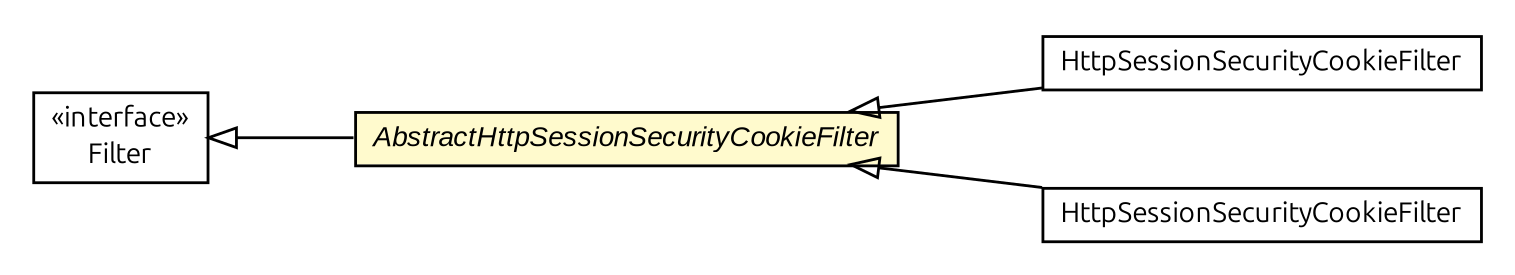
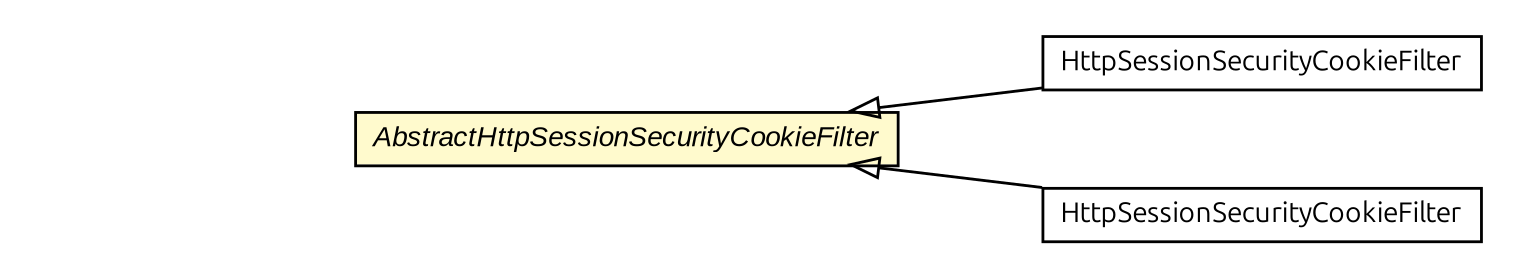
(121, 138) -> none
